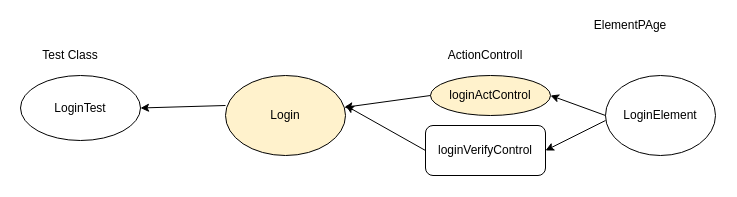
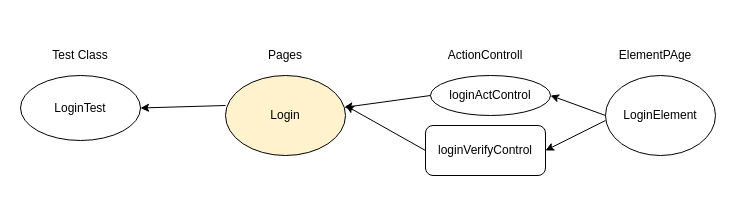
(631, 26) -> (656, 56)
(71, 56) -> (81, 56)
none -> (286, 56)
(491, 96) -> (491, 96)
